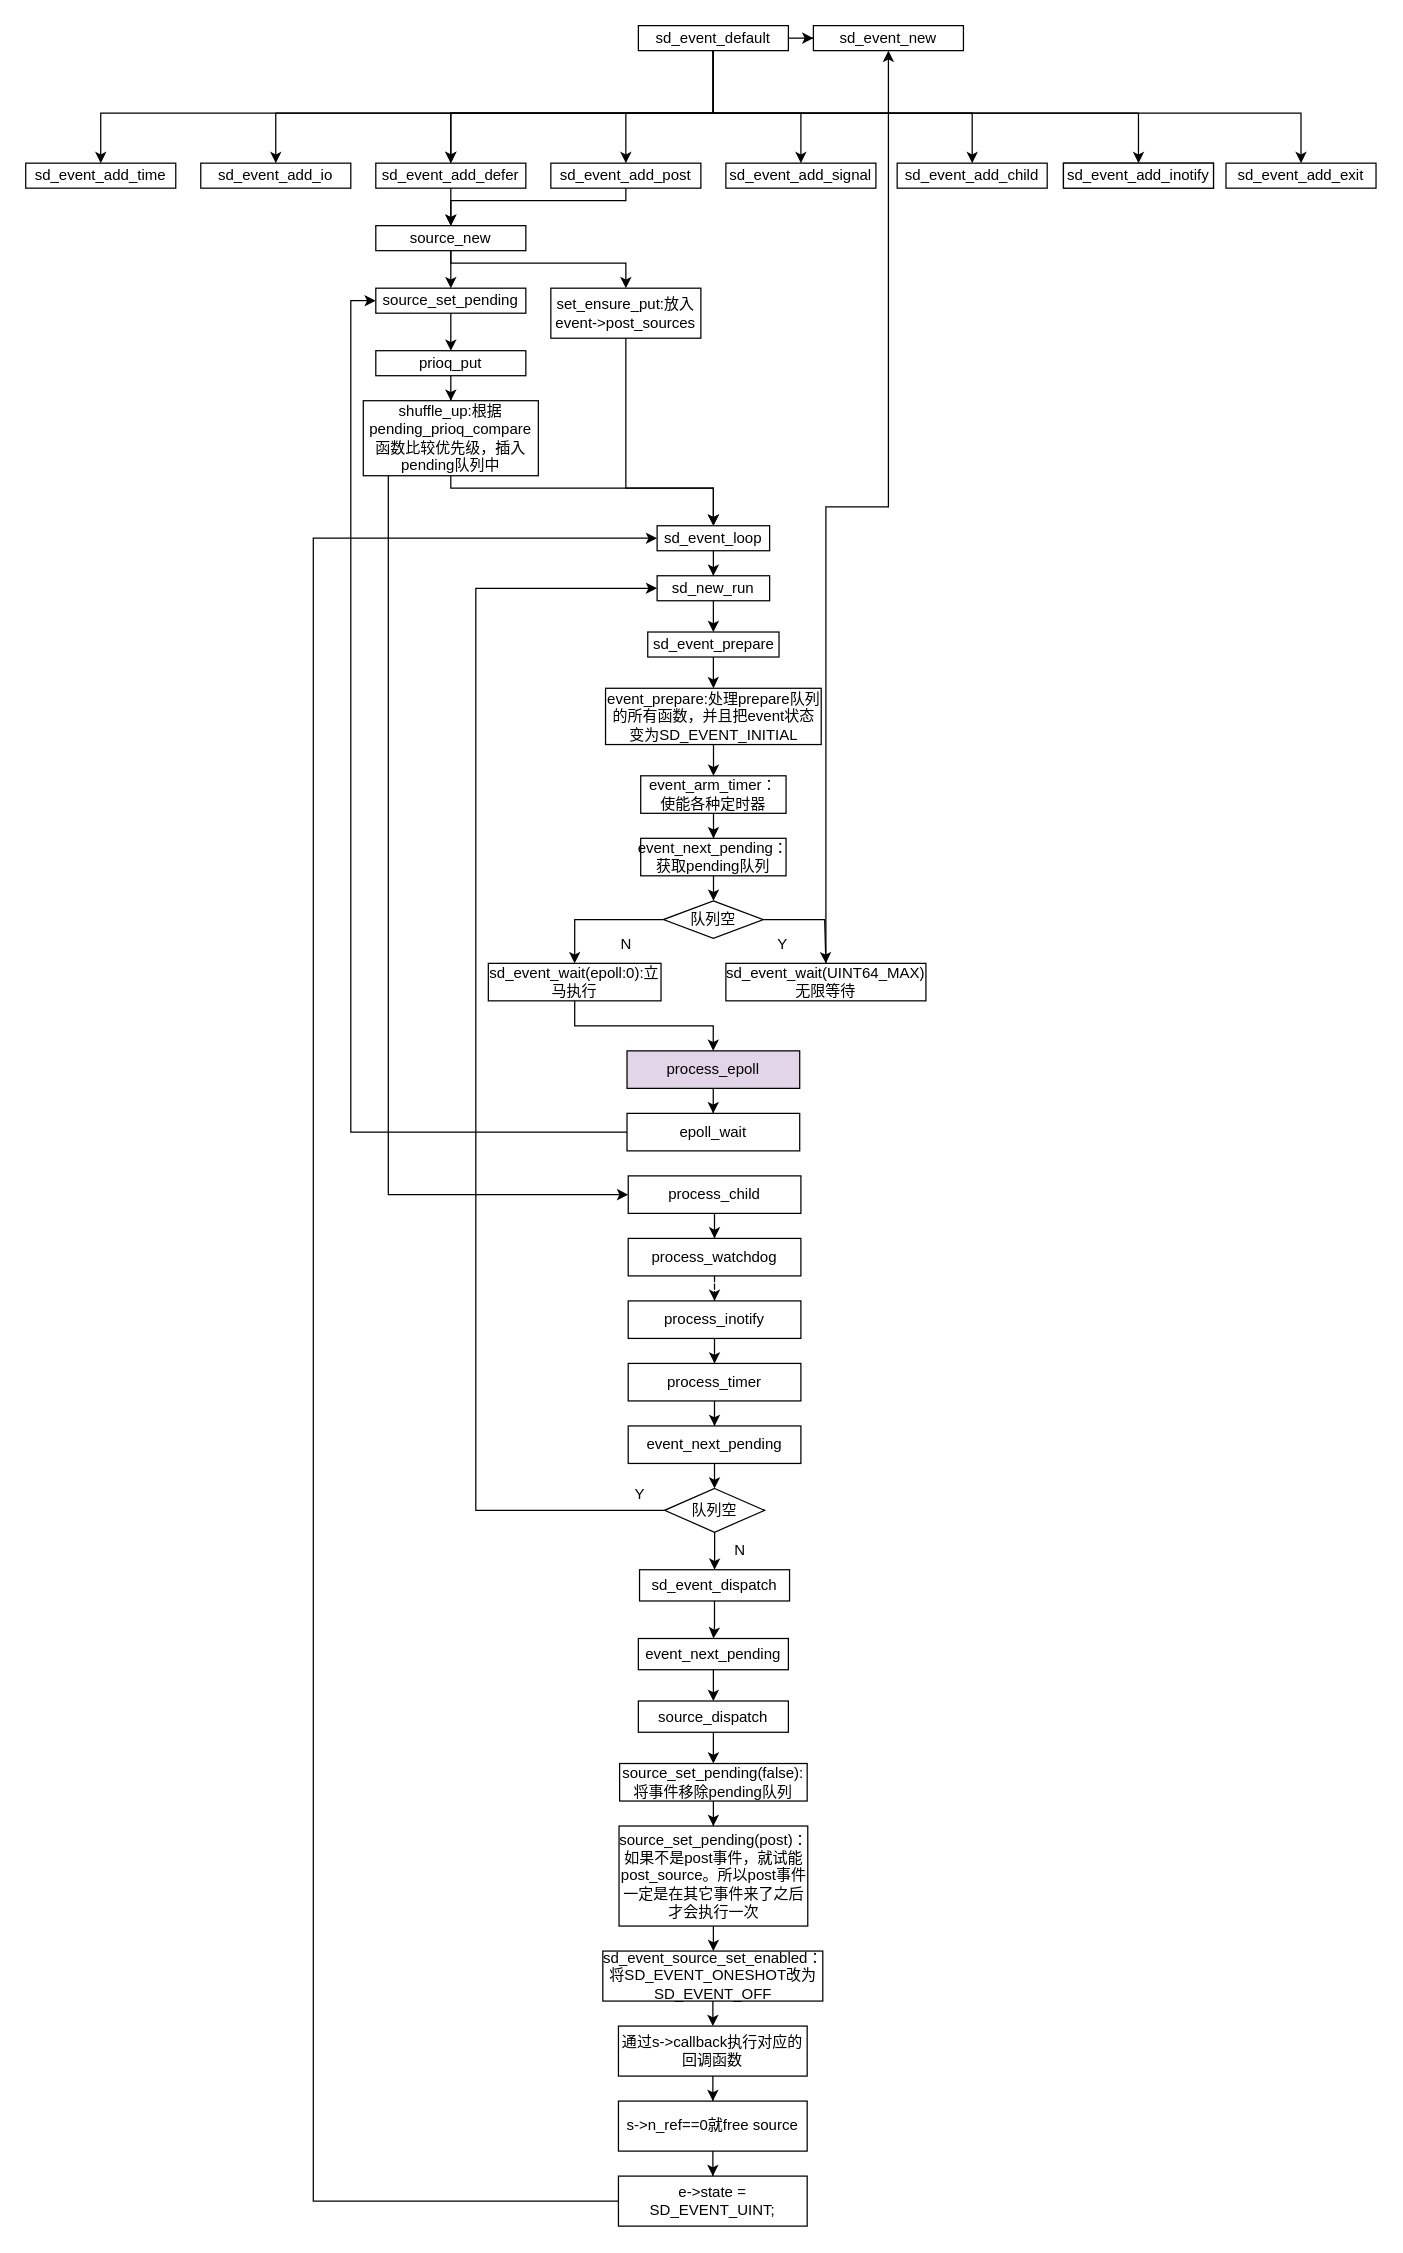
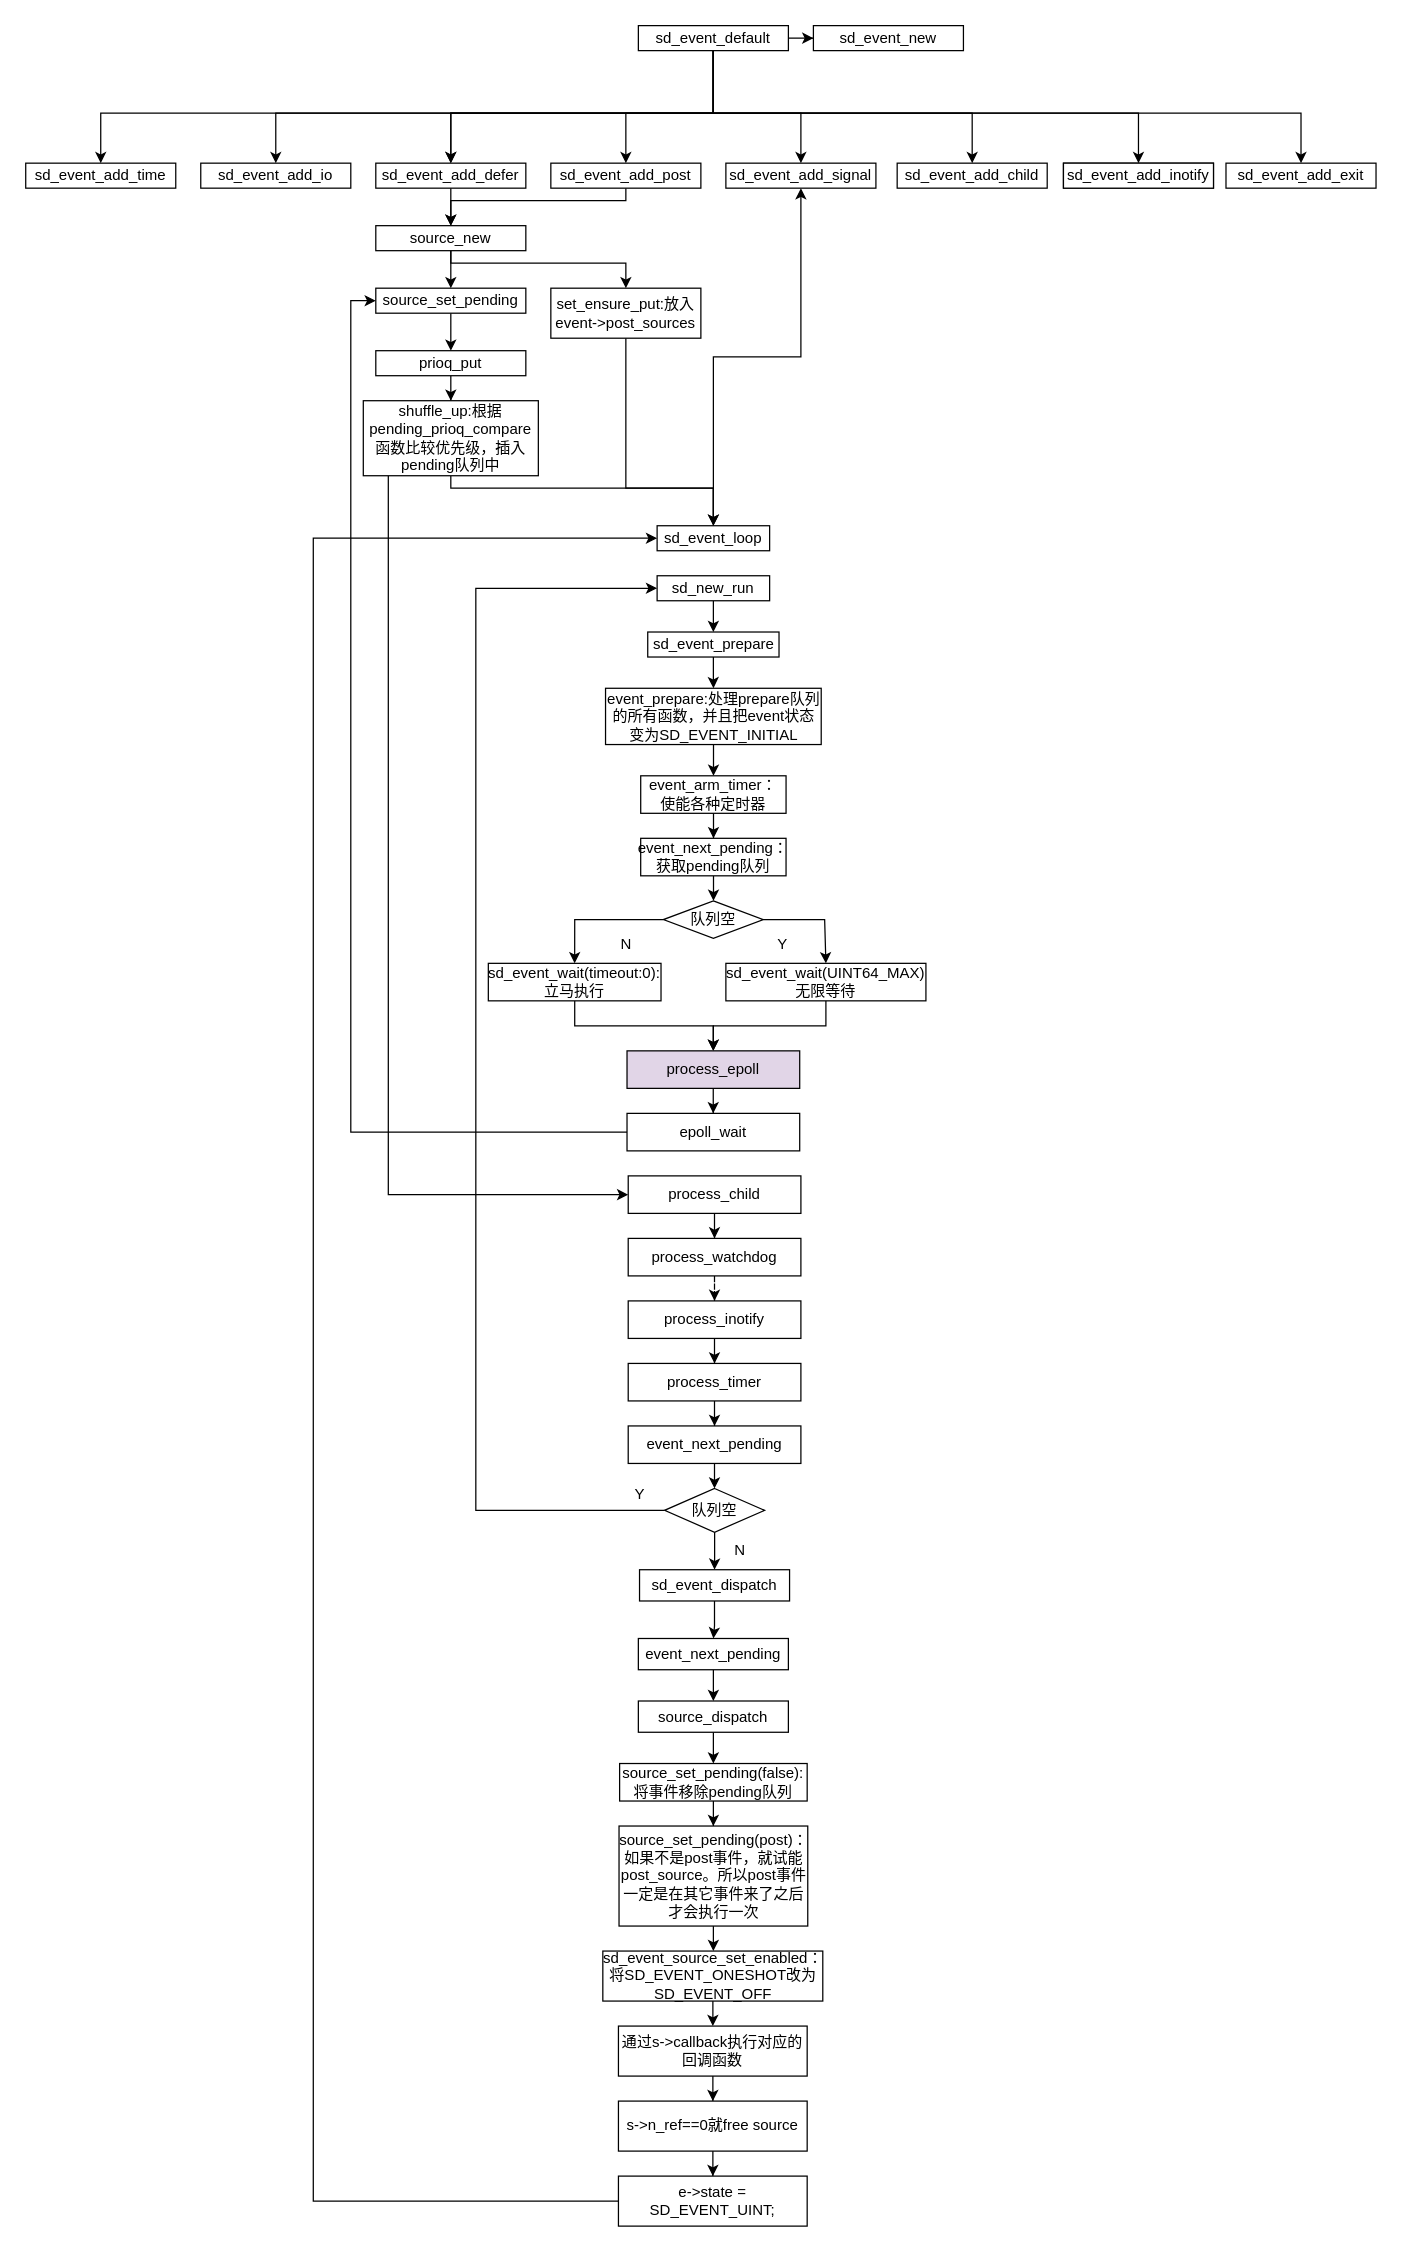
(875, 507) -> (783, 1026)
(713, 568) -> (772, 357)
(574, 982) -> (574, 982)
